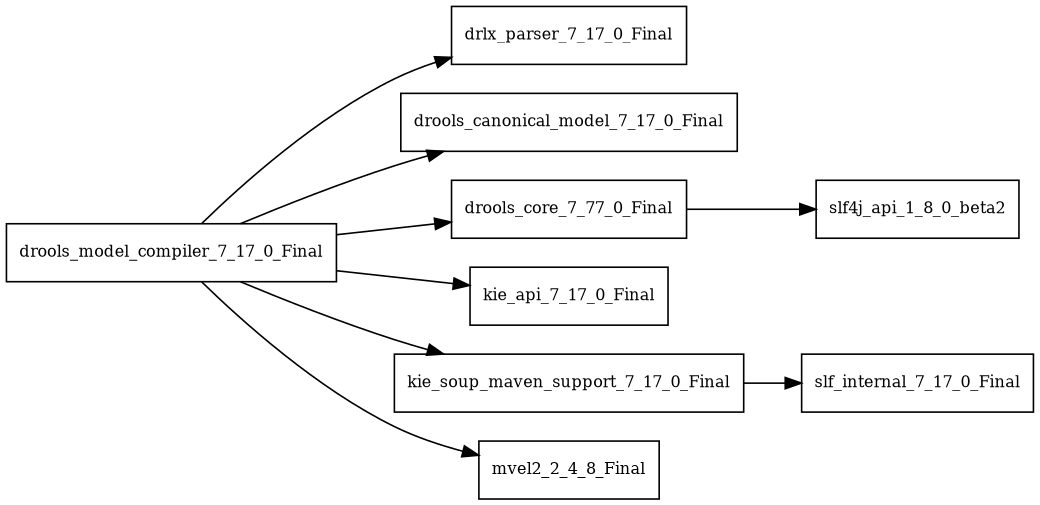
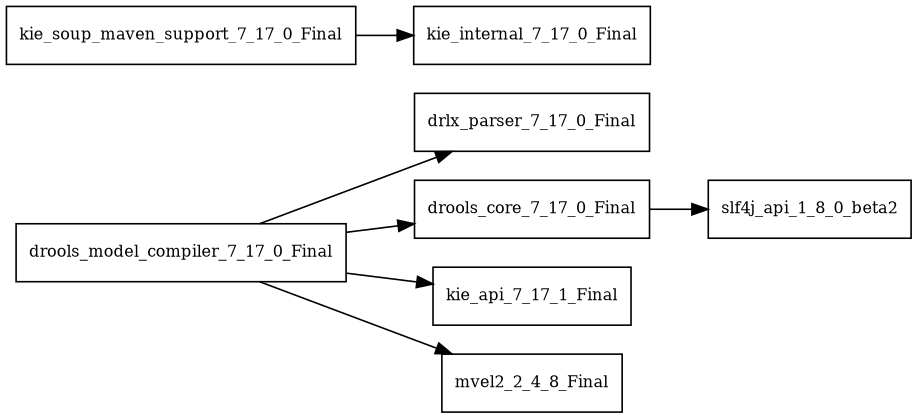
(569, 122) -> none
(569, 209) -> (532, 209)
(569, 296) -> (532, 296)
(333, 318) -> none
(918, 383) -> (532, 35)
